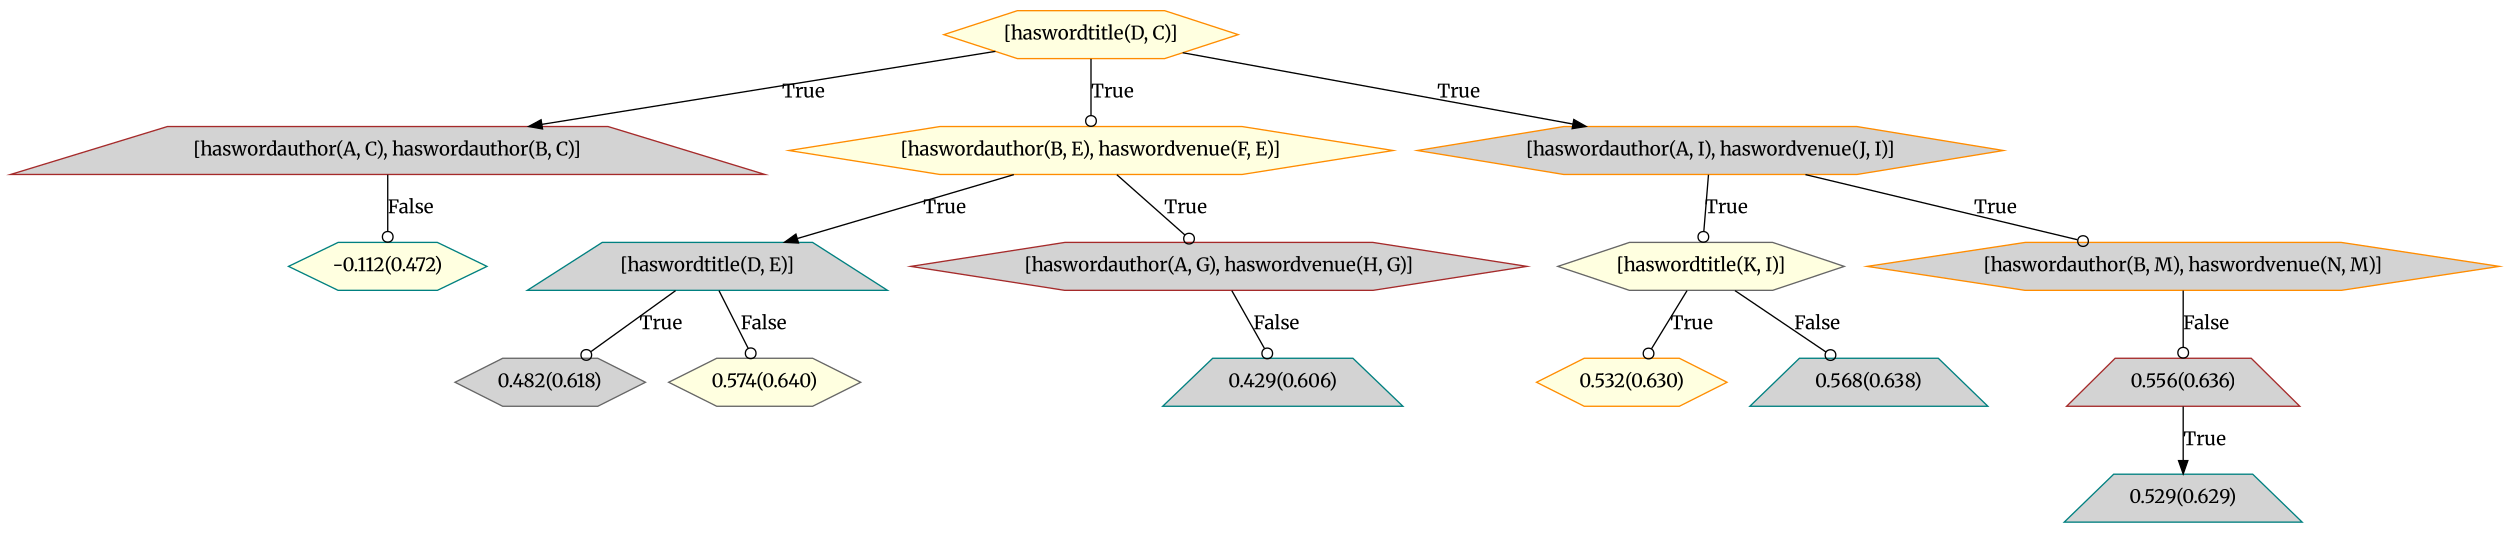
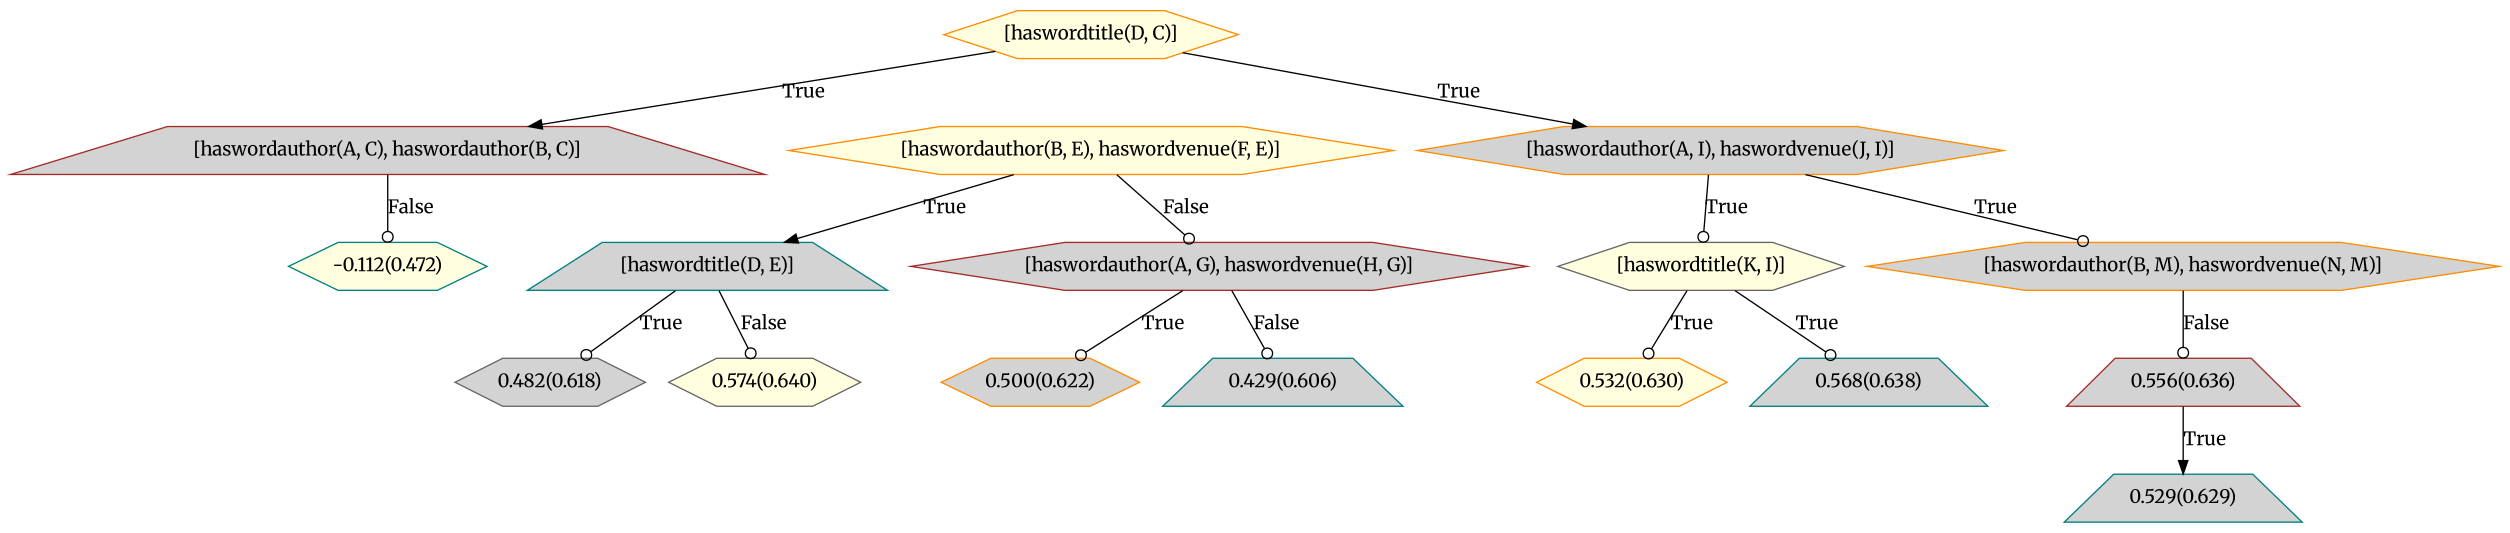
(1091, 87) -> none
(1186, 208) -> (1186, 208)
(1818, 324) -> (1818, 324)
none -> (1040, 382)
